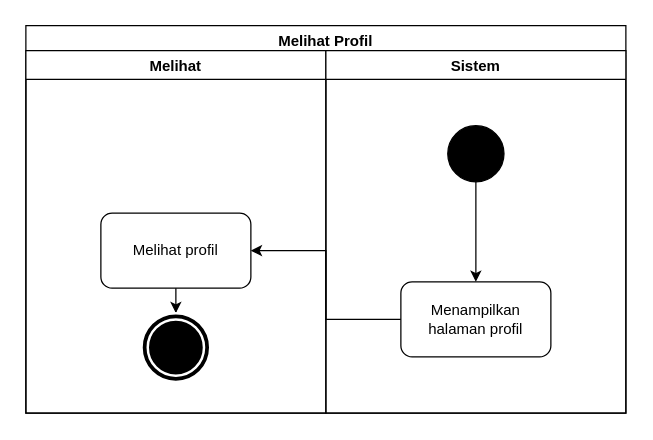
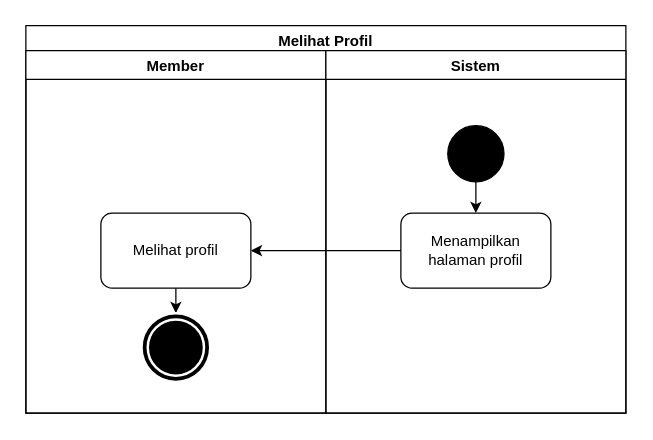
(175, 66) -> (175, 66)
(476, 319) -> (476, 251)
